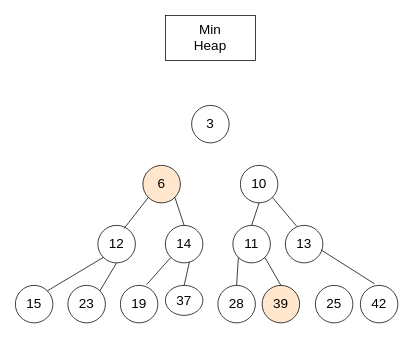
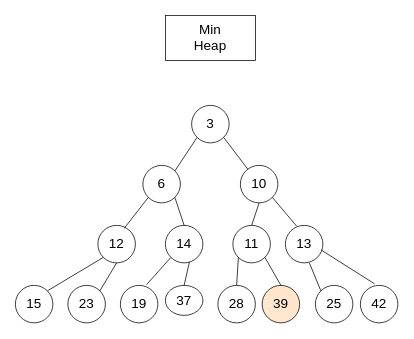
none -> (186, 154)
none -> (236, 154)
(162, 184) -> (162, 184)
none -> (315, 277)
